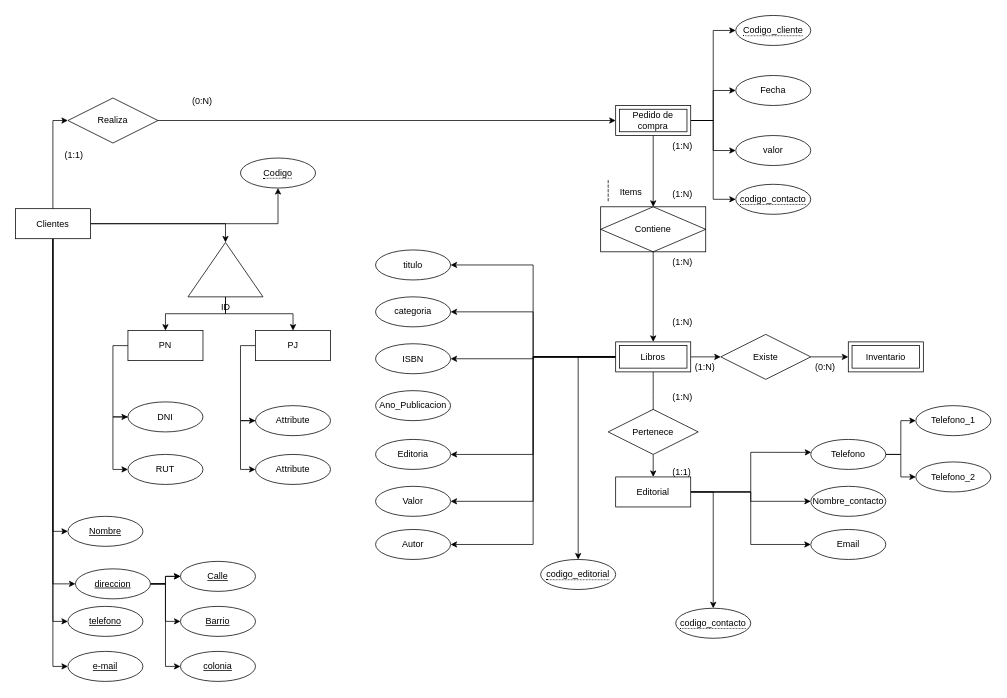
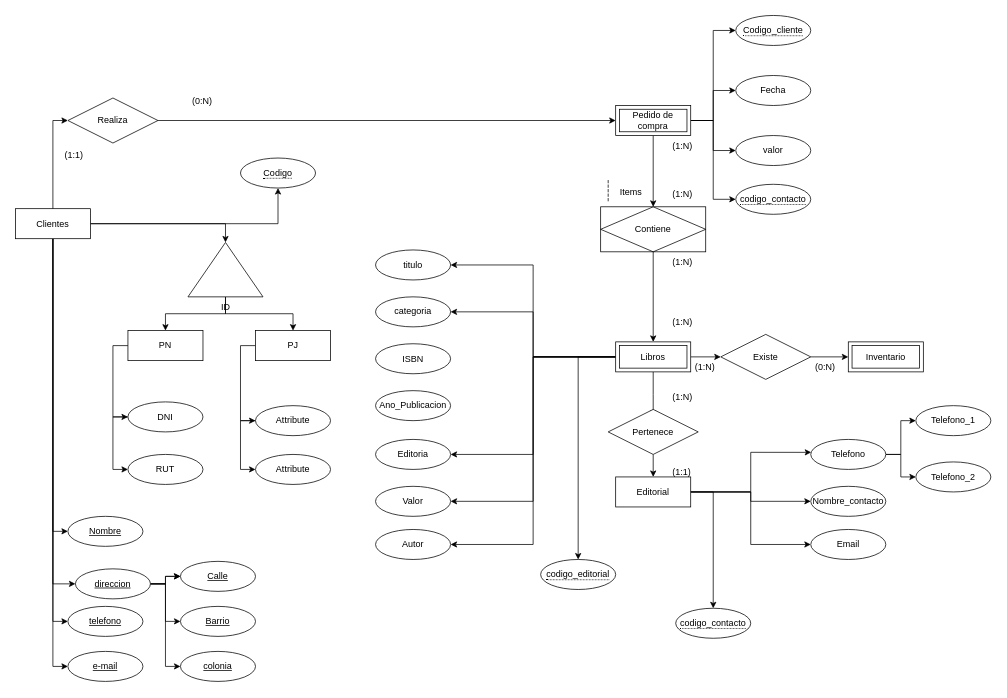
(492, 359) -> none
